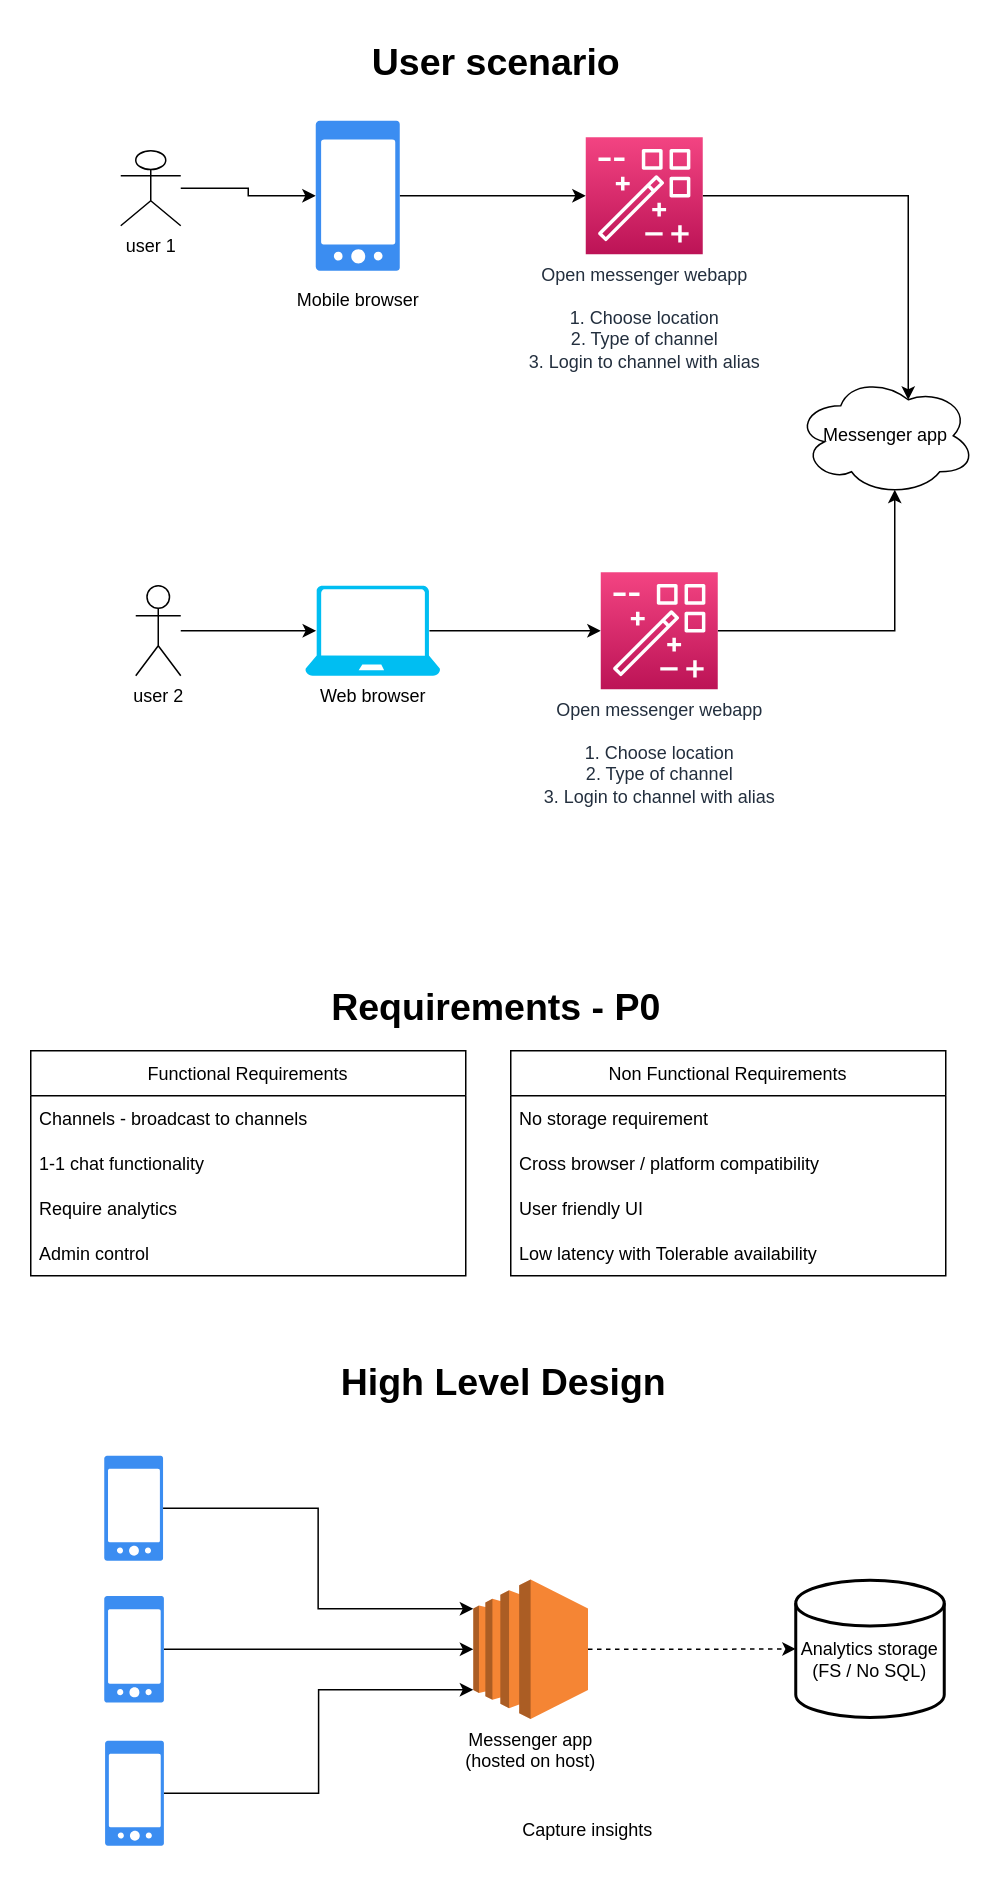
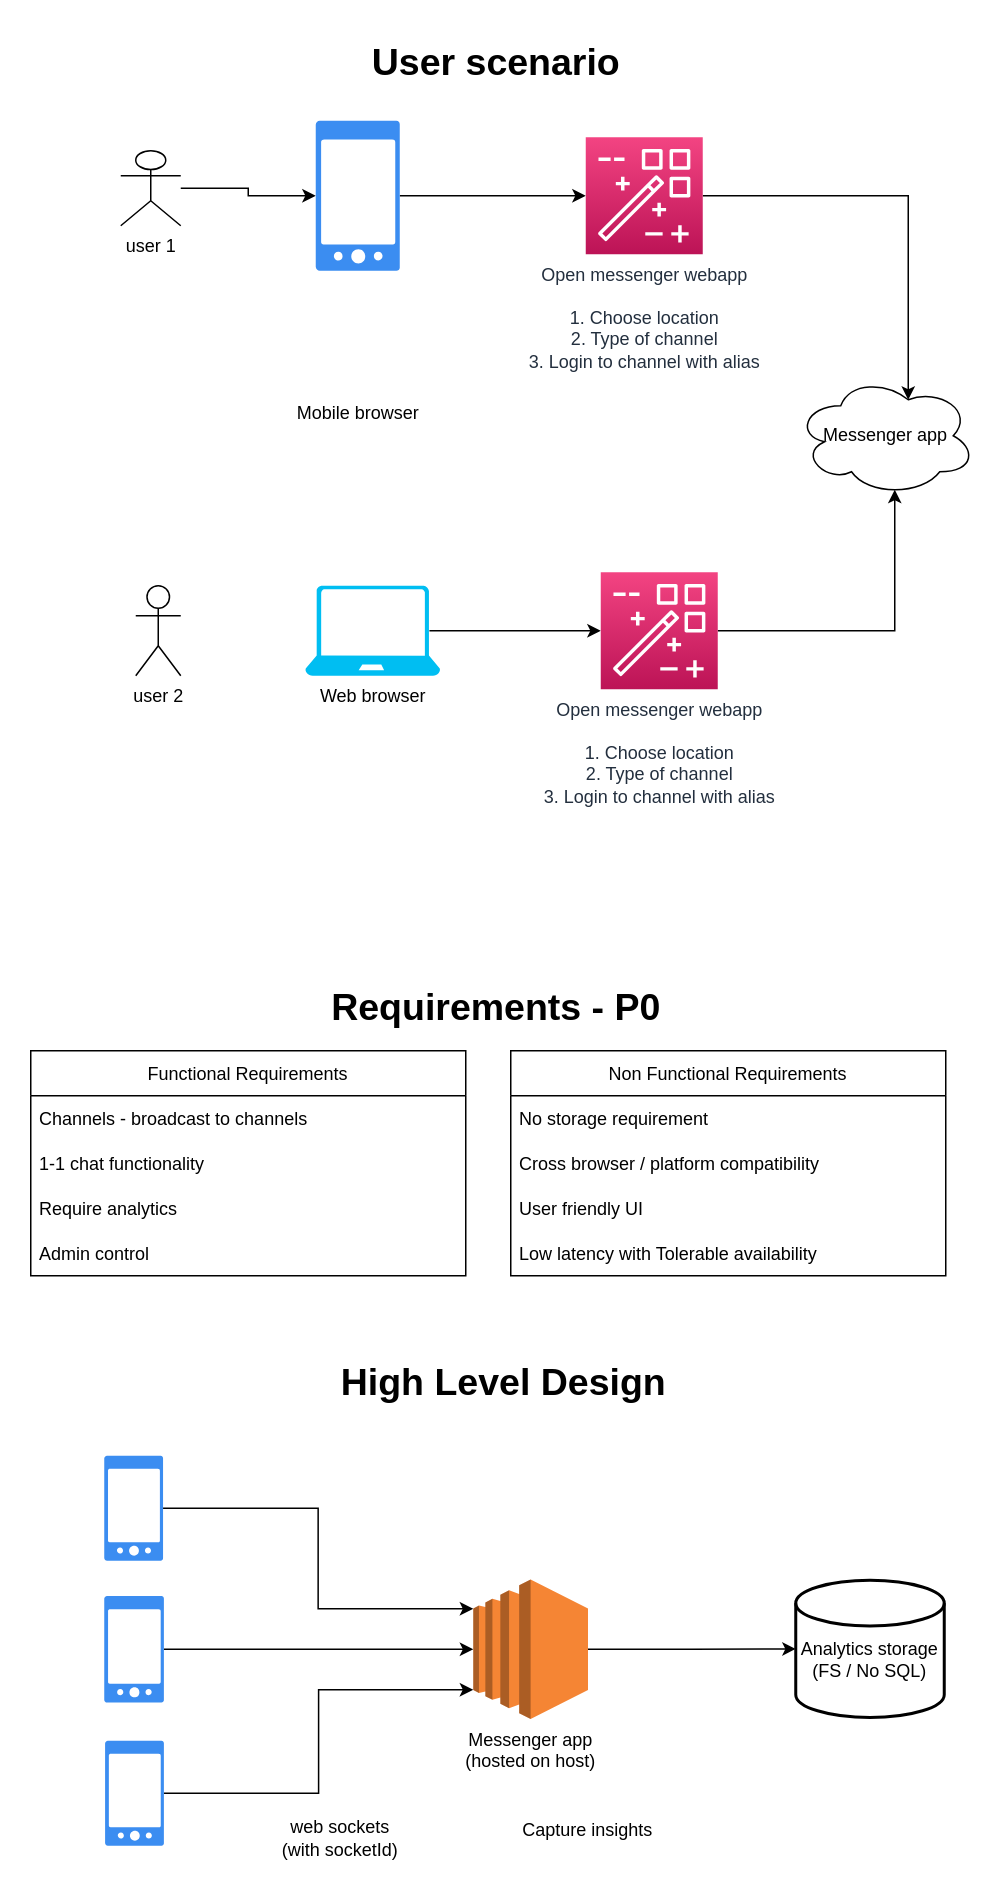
(358, 301) -> (358, 413)
(243, 631) -> none
(688, 1649) -> (688, 1649)
none -> (340, 1838)
